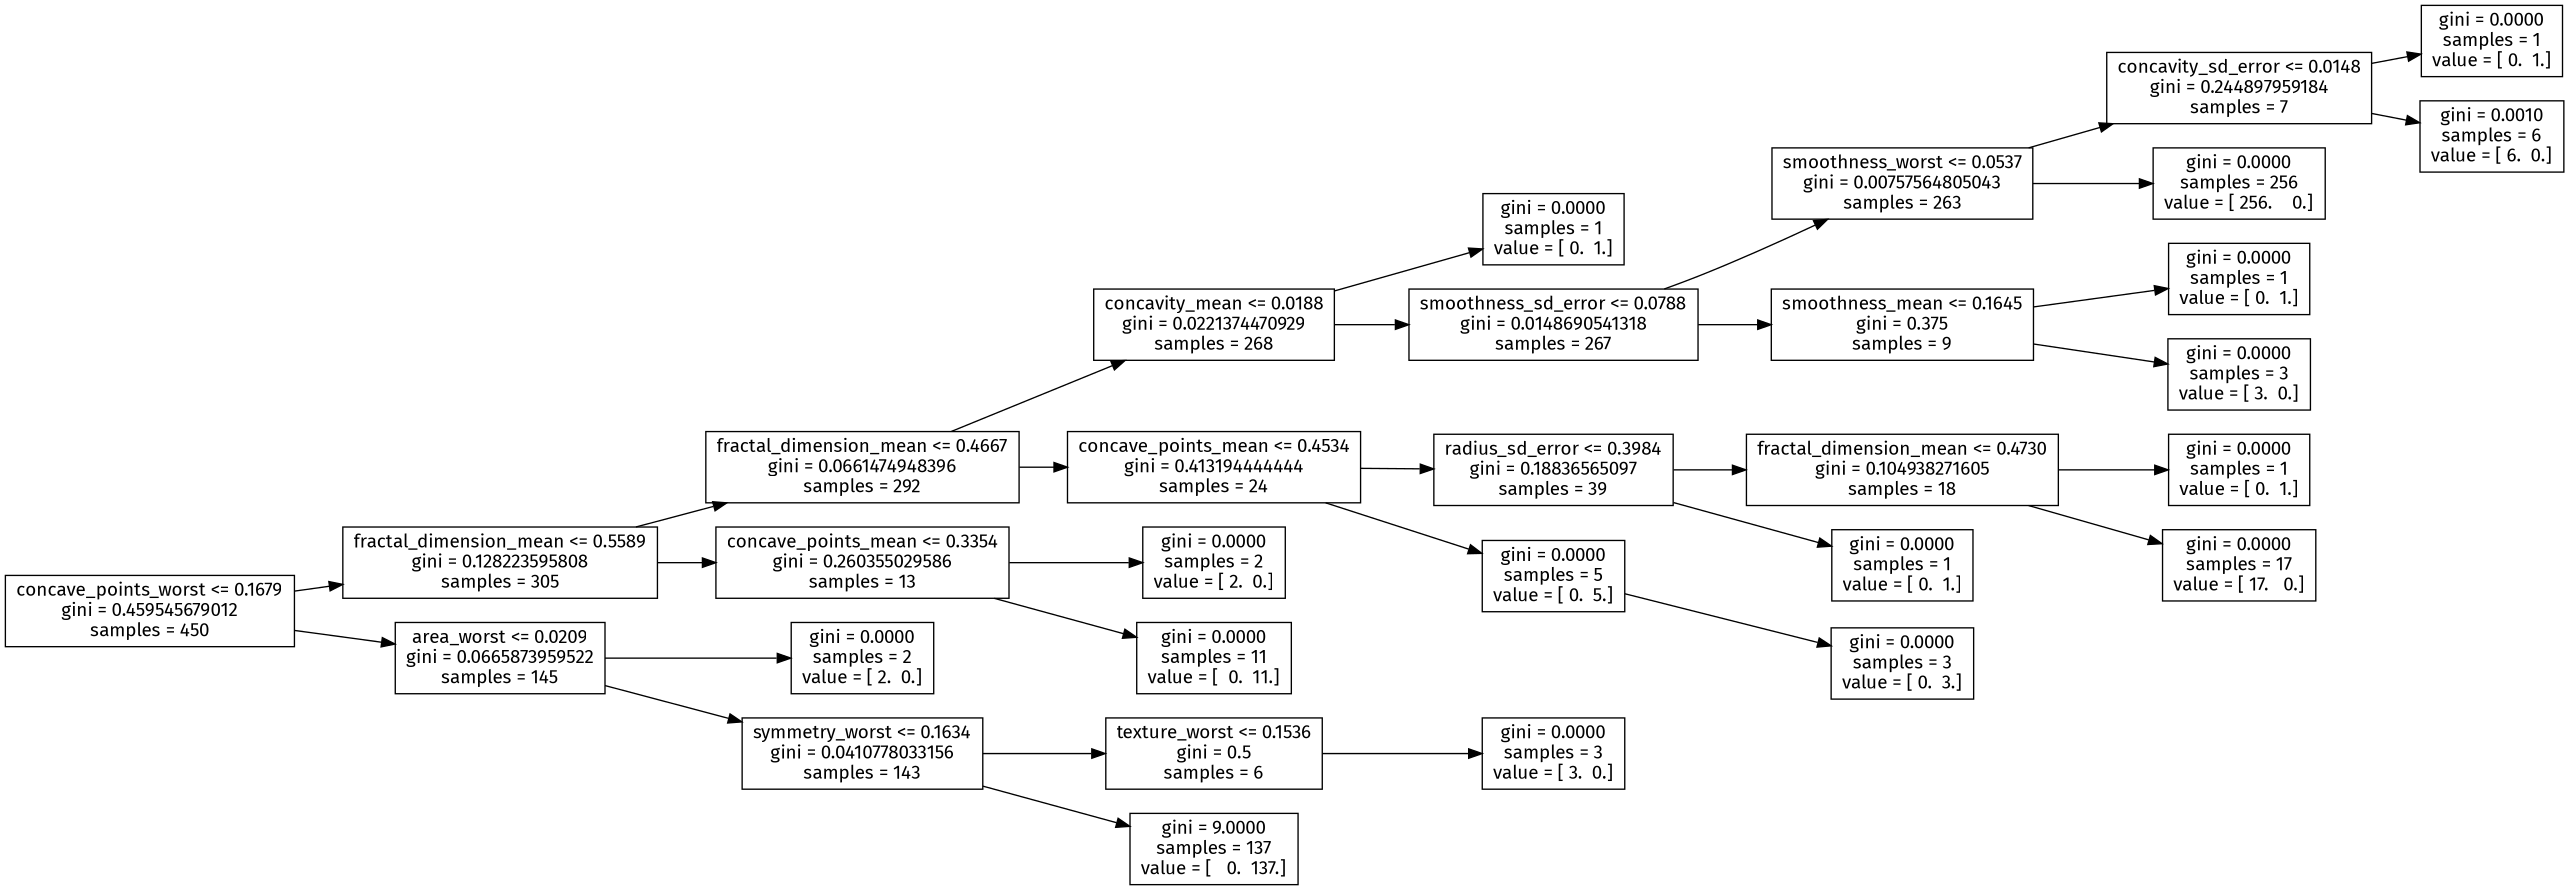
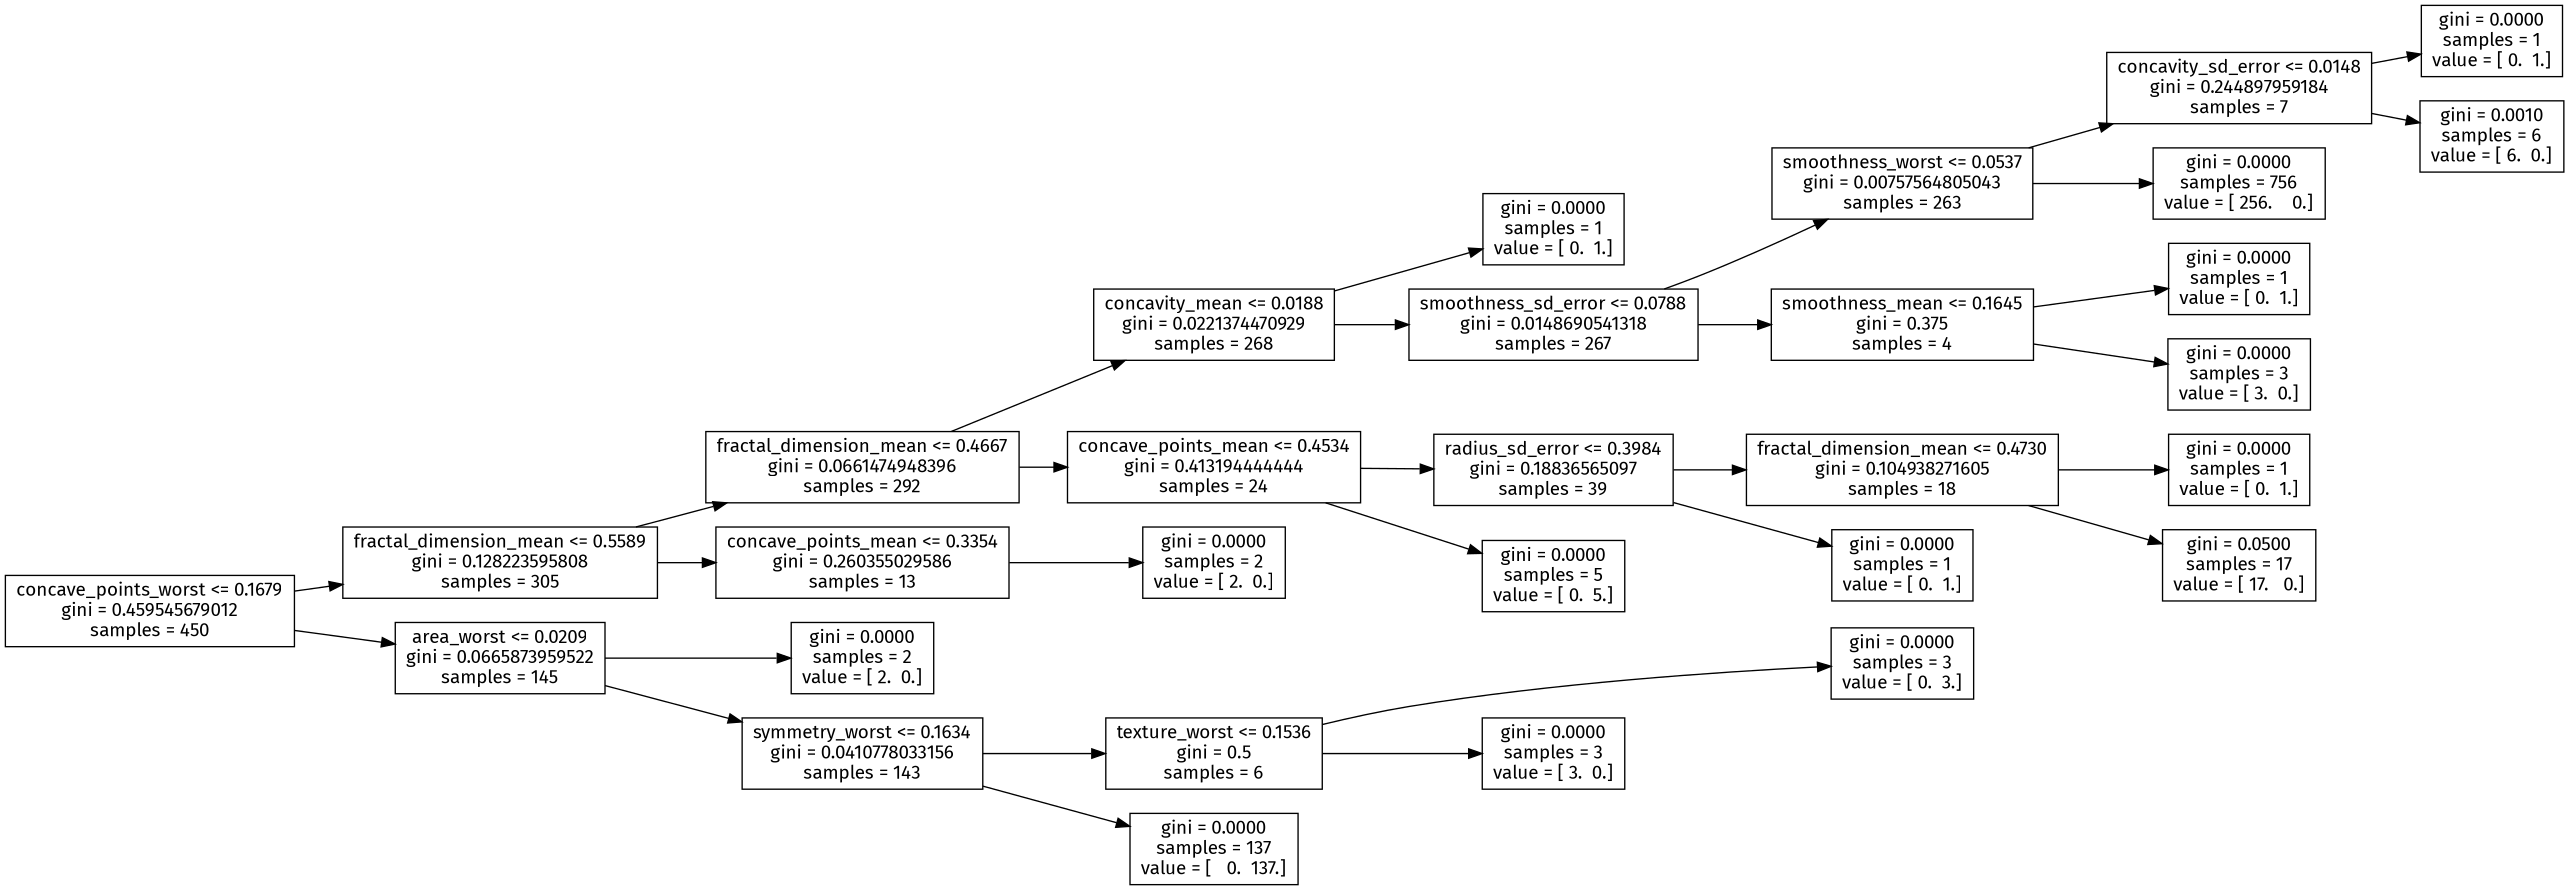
(2239, 184) -> (2239, 184)
(1902, 325) -> (1902, 325)
(2239, 565) -> (2239, 565)
(1721, 618) -> (1568, 686)
(1214, 658) -> none
(1214, 849) -> (1214, 849)
